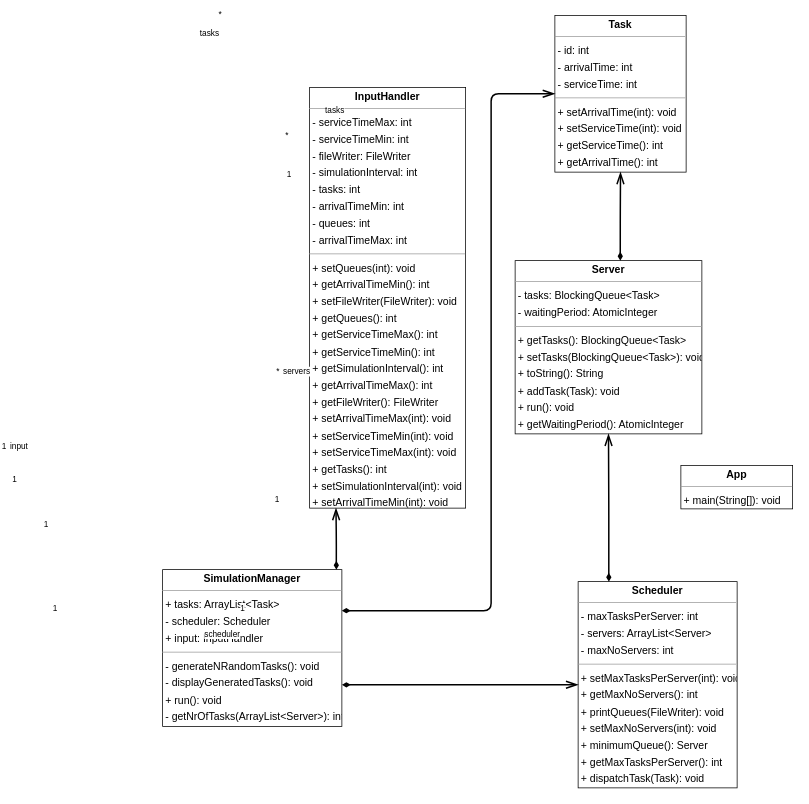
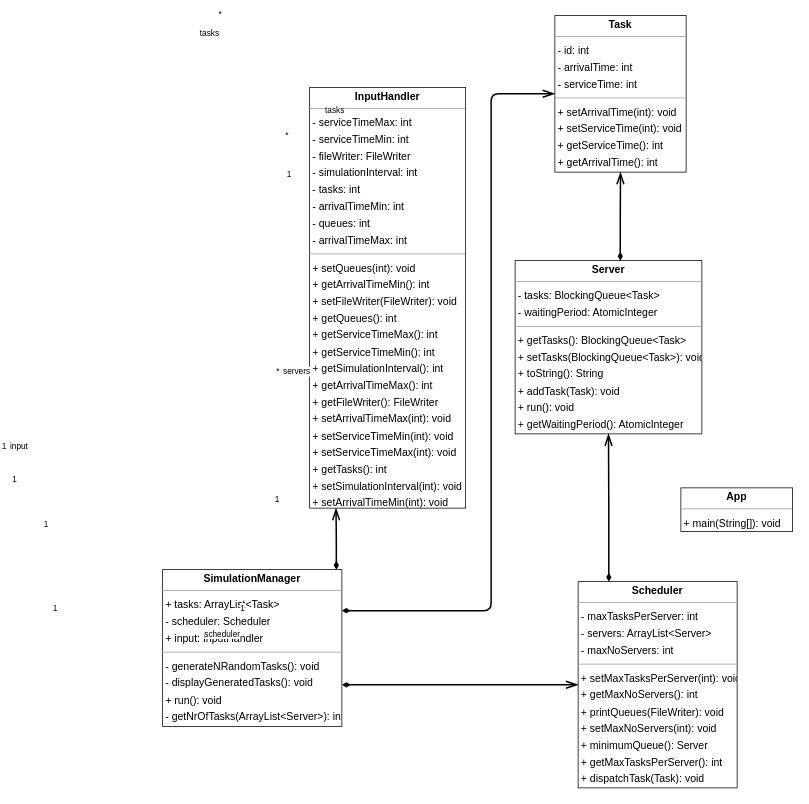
(737, 487) -> (737, 510)
